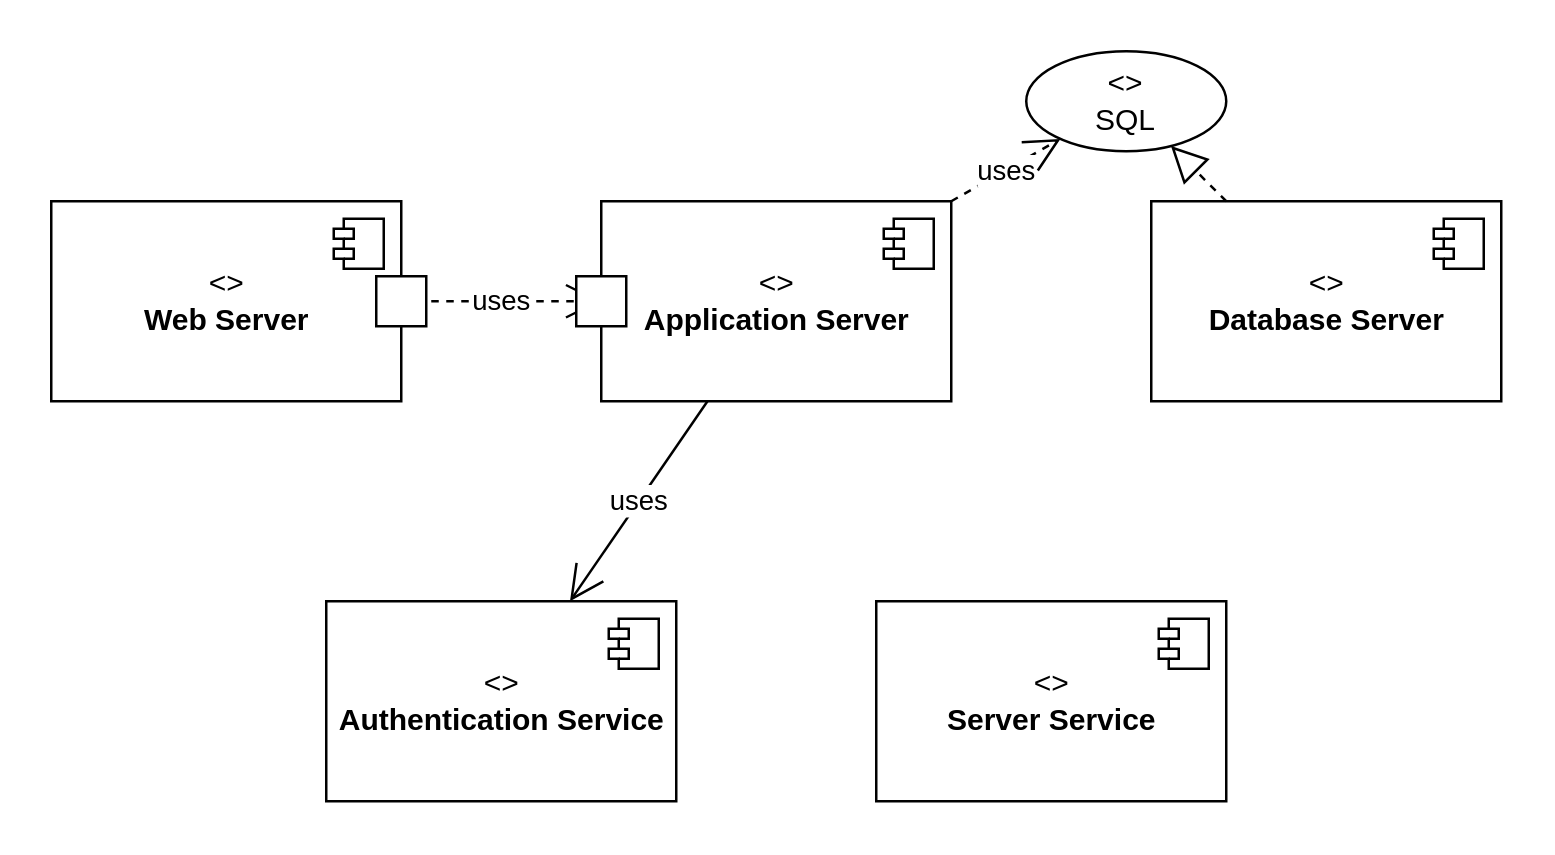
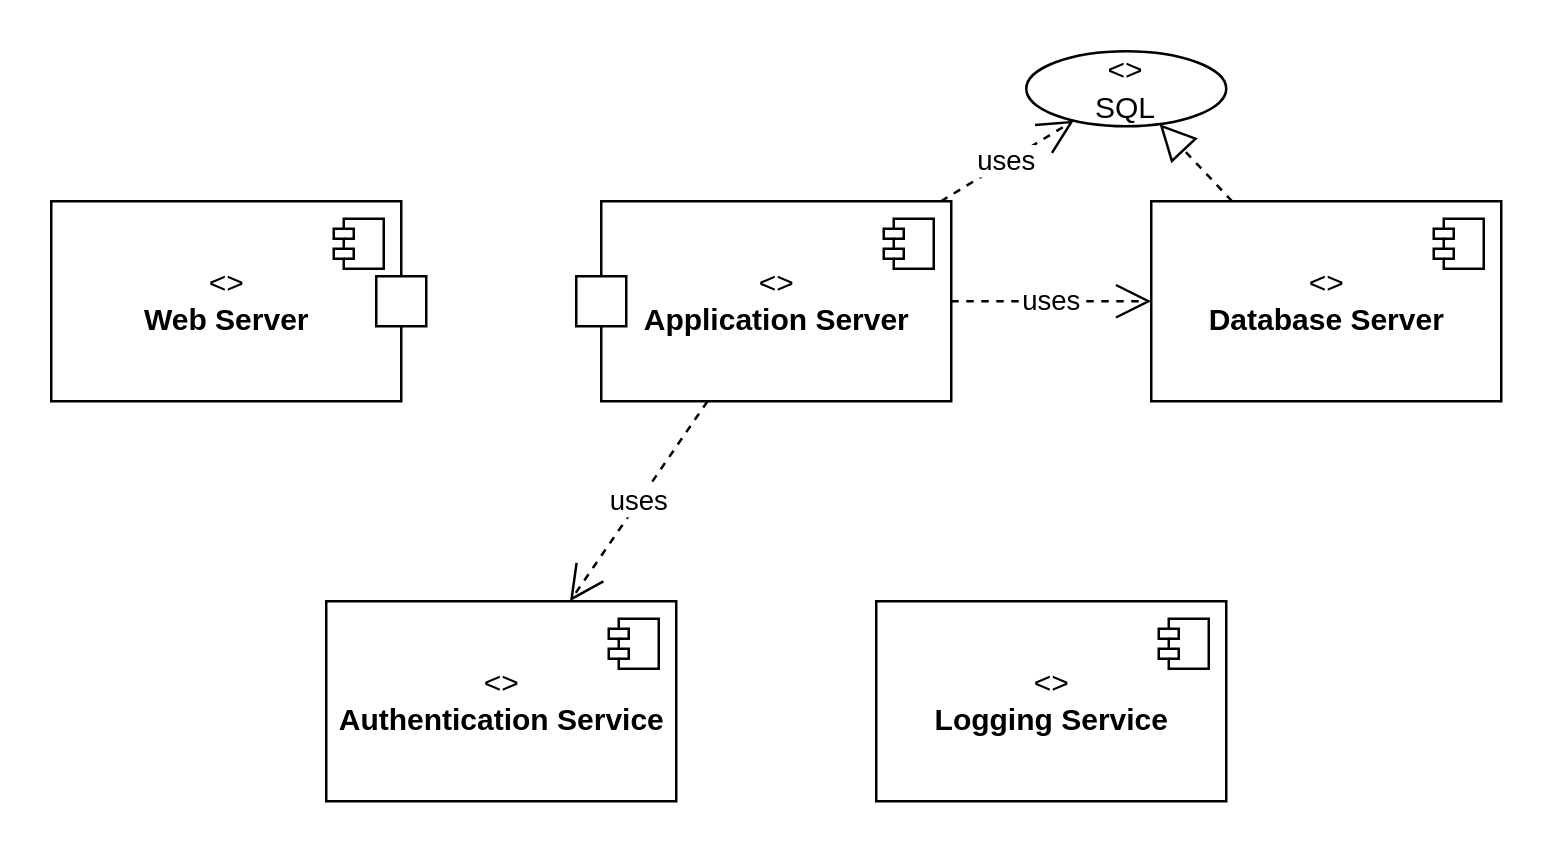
(1126, 101) -> (1126, 89)
(501, 301) -> none
none -> (1048, 301)
(677, 446) -> (677, 446)
(1053, 701) -> (1053, 701)
